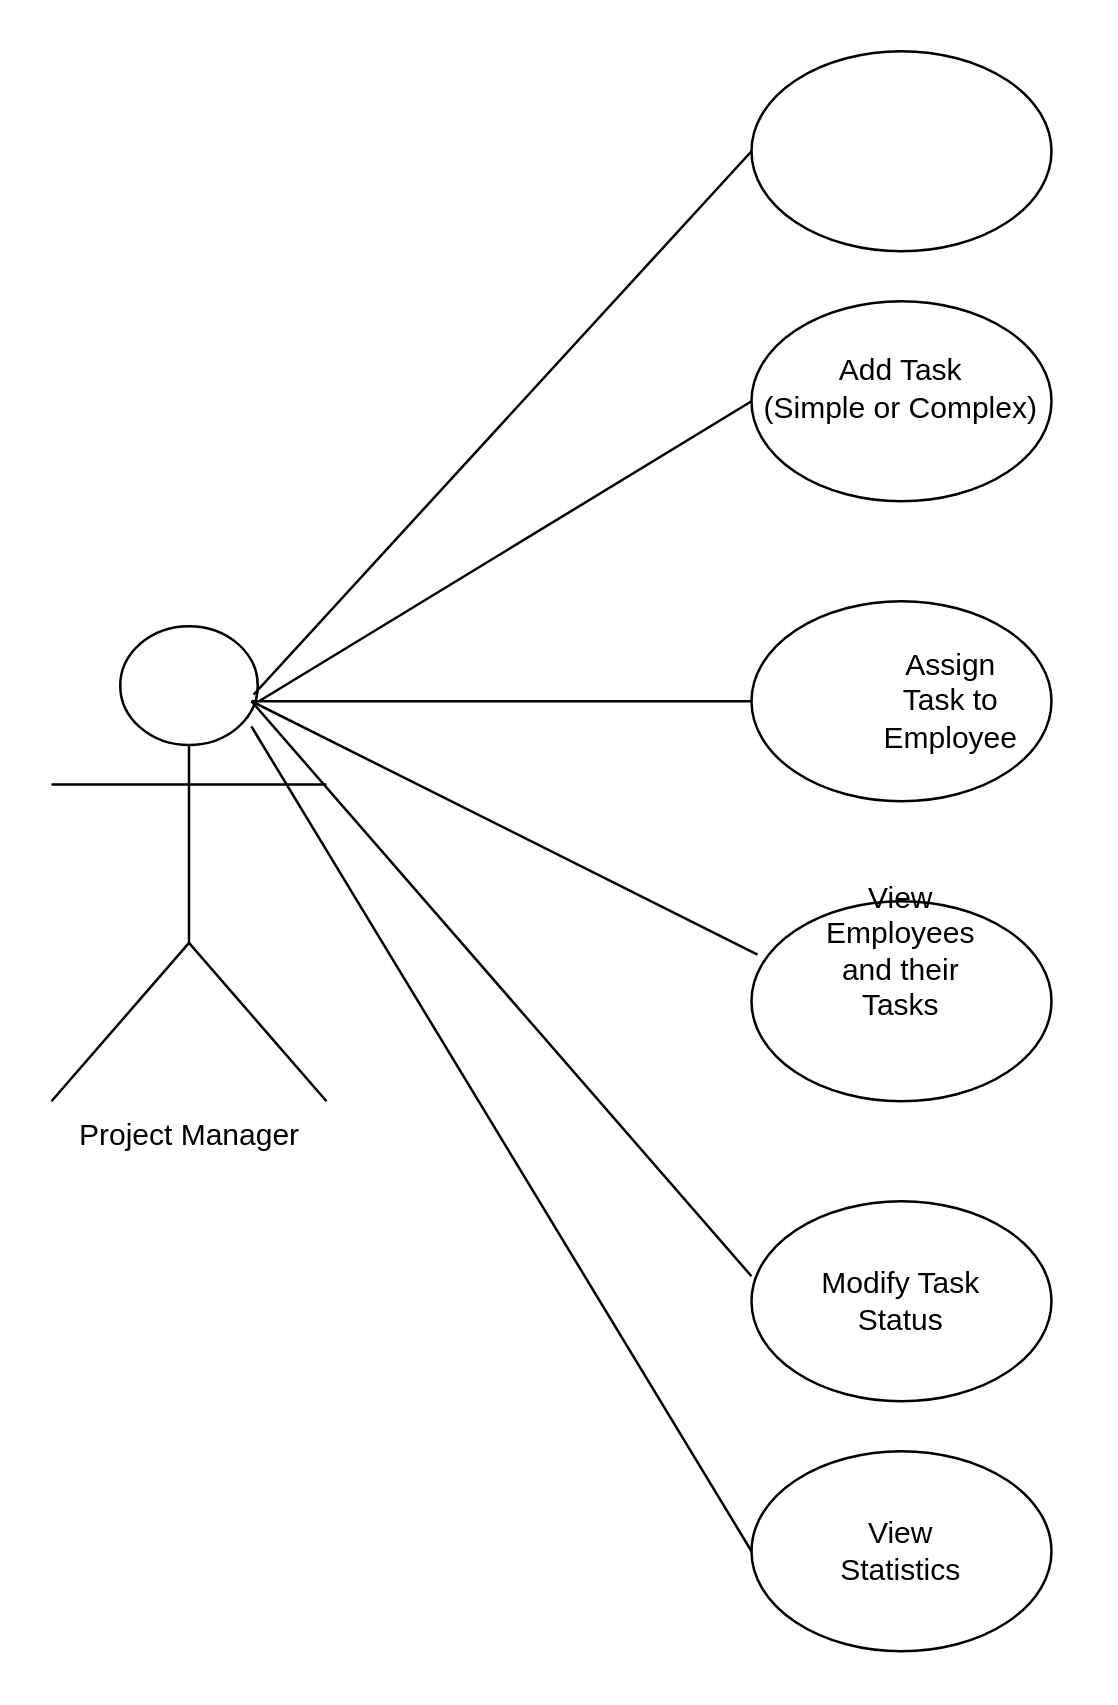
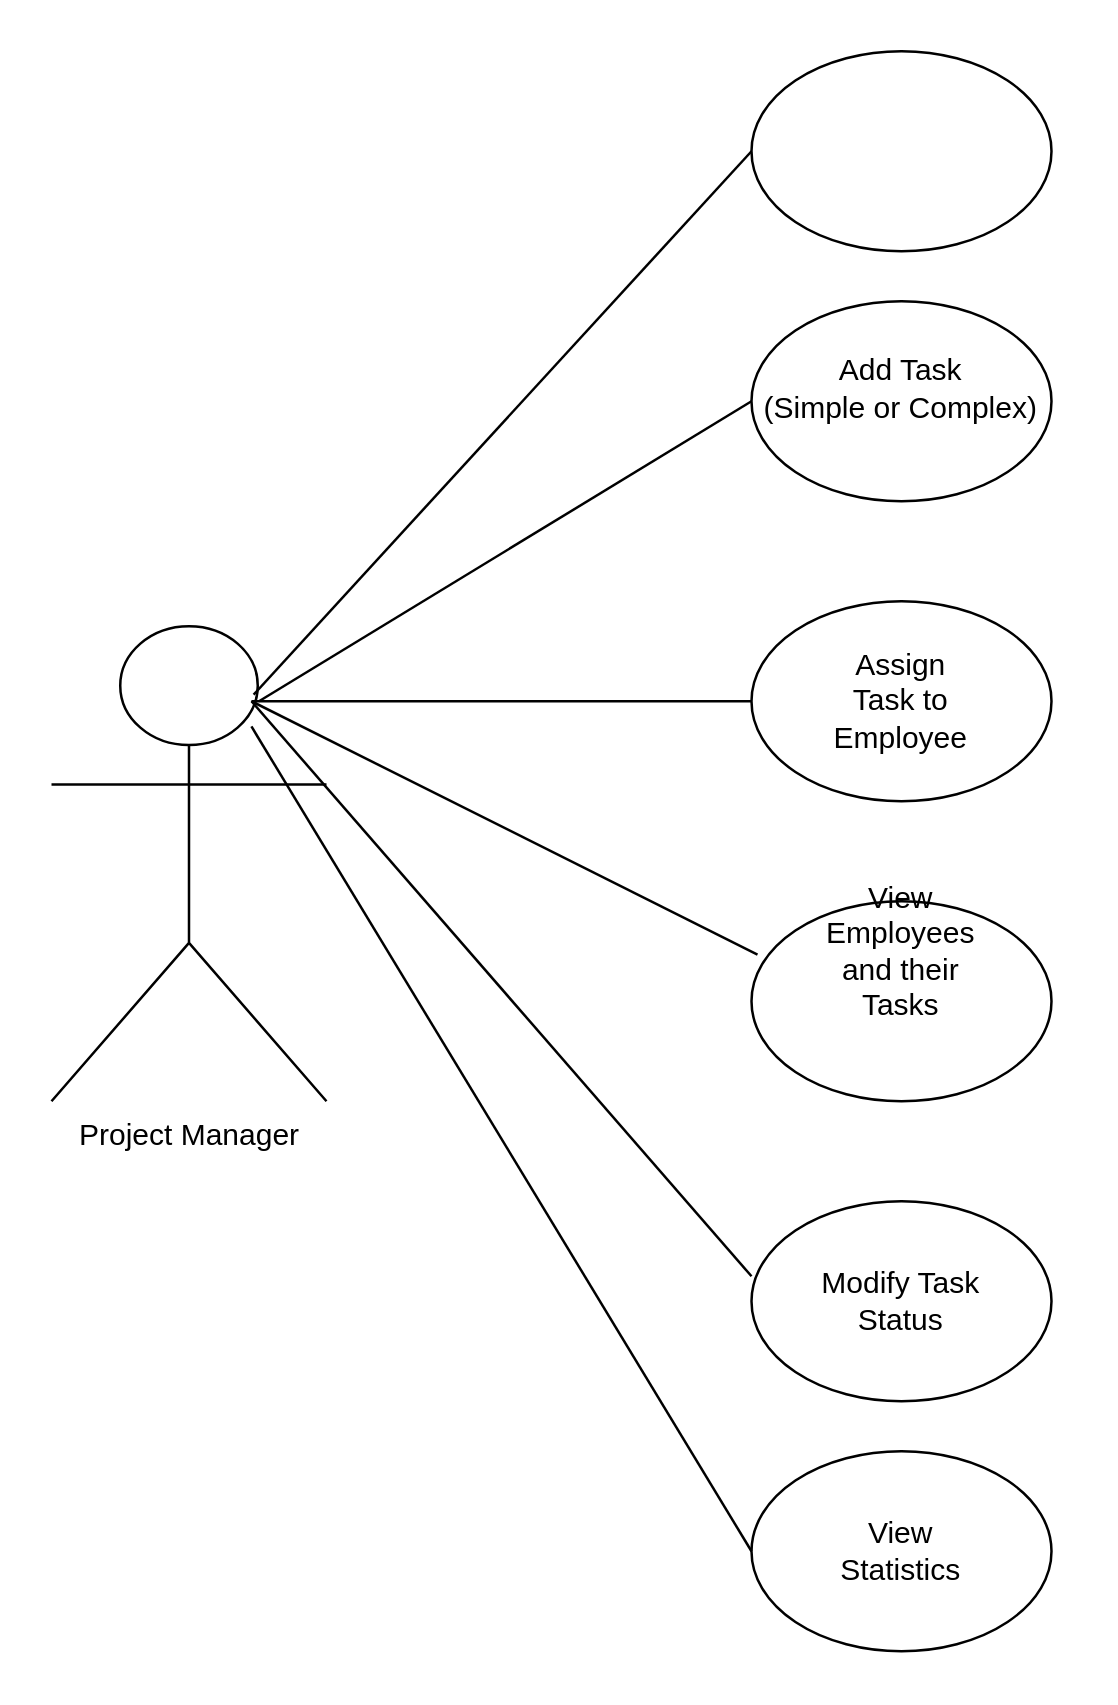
(951, 701) -> (901, 701)
